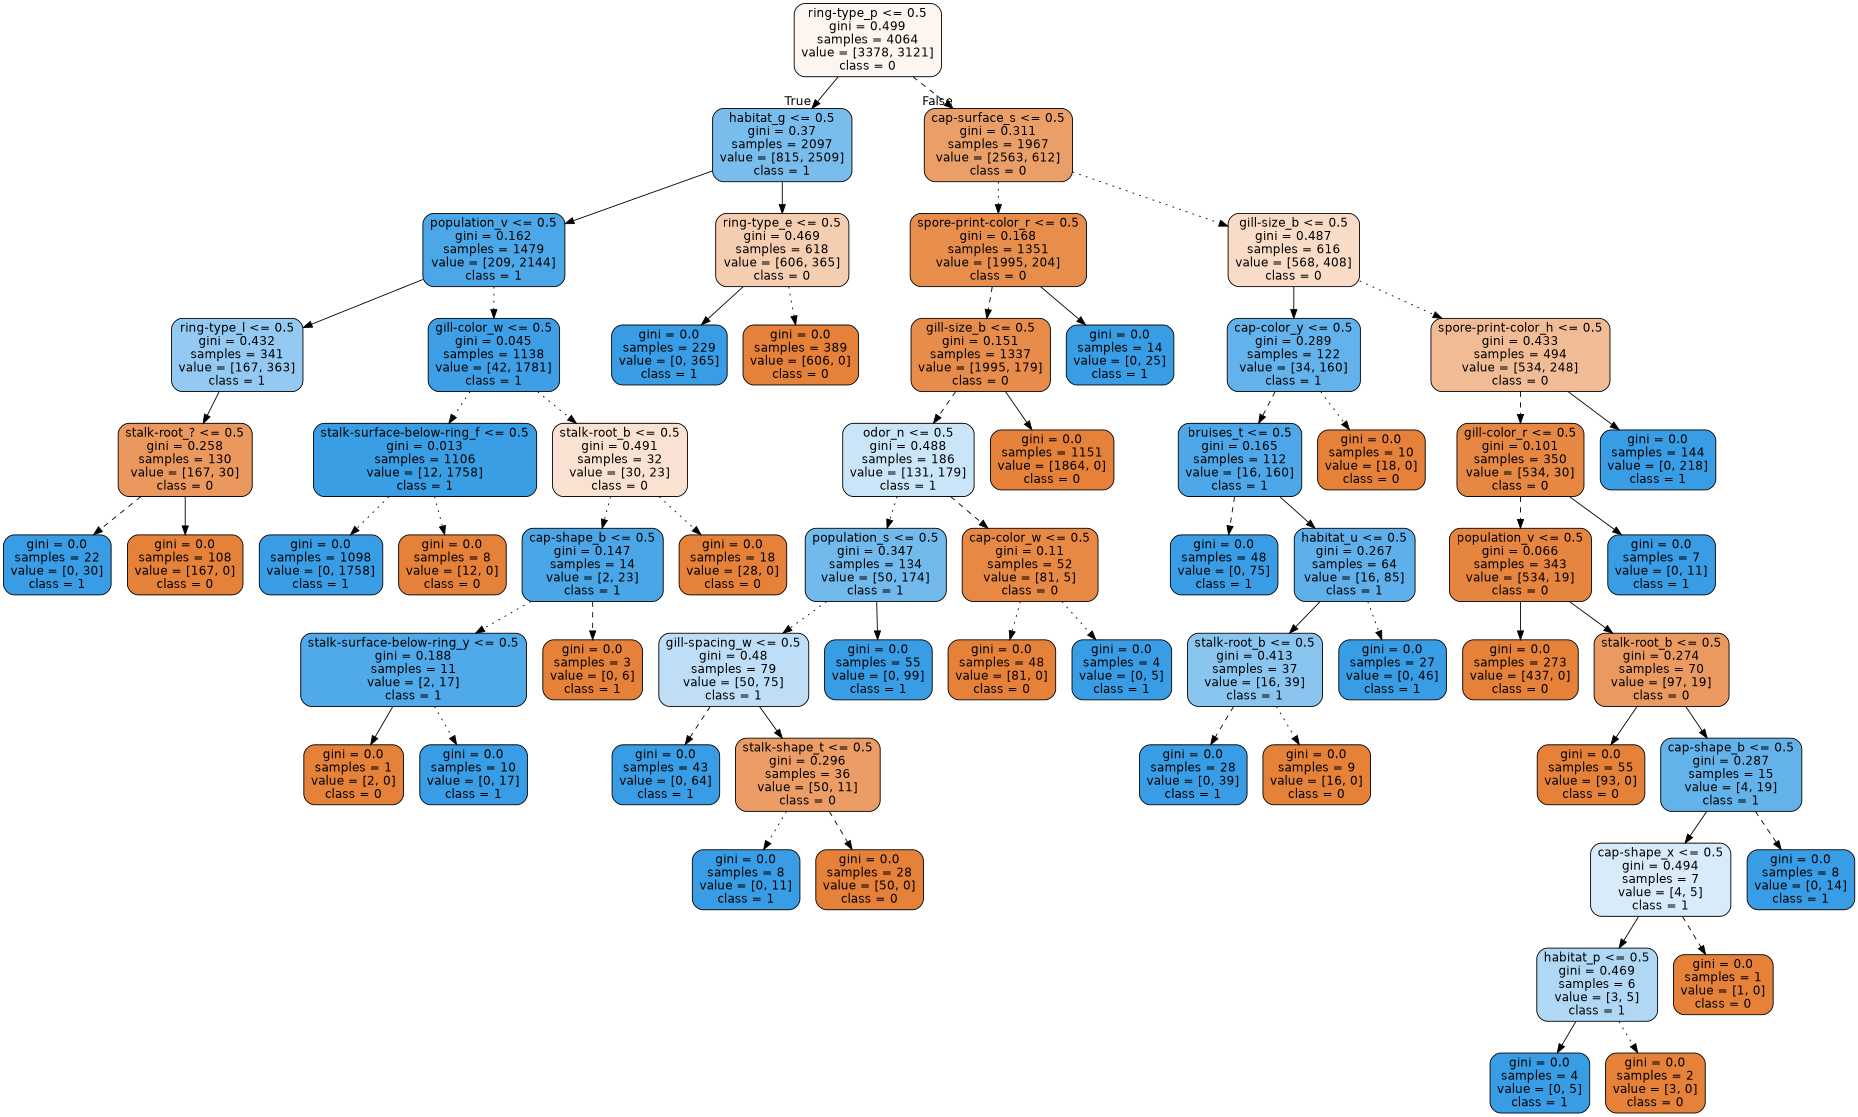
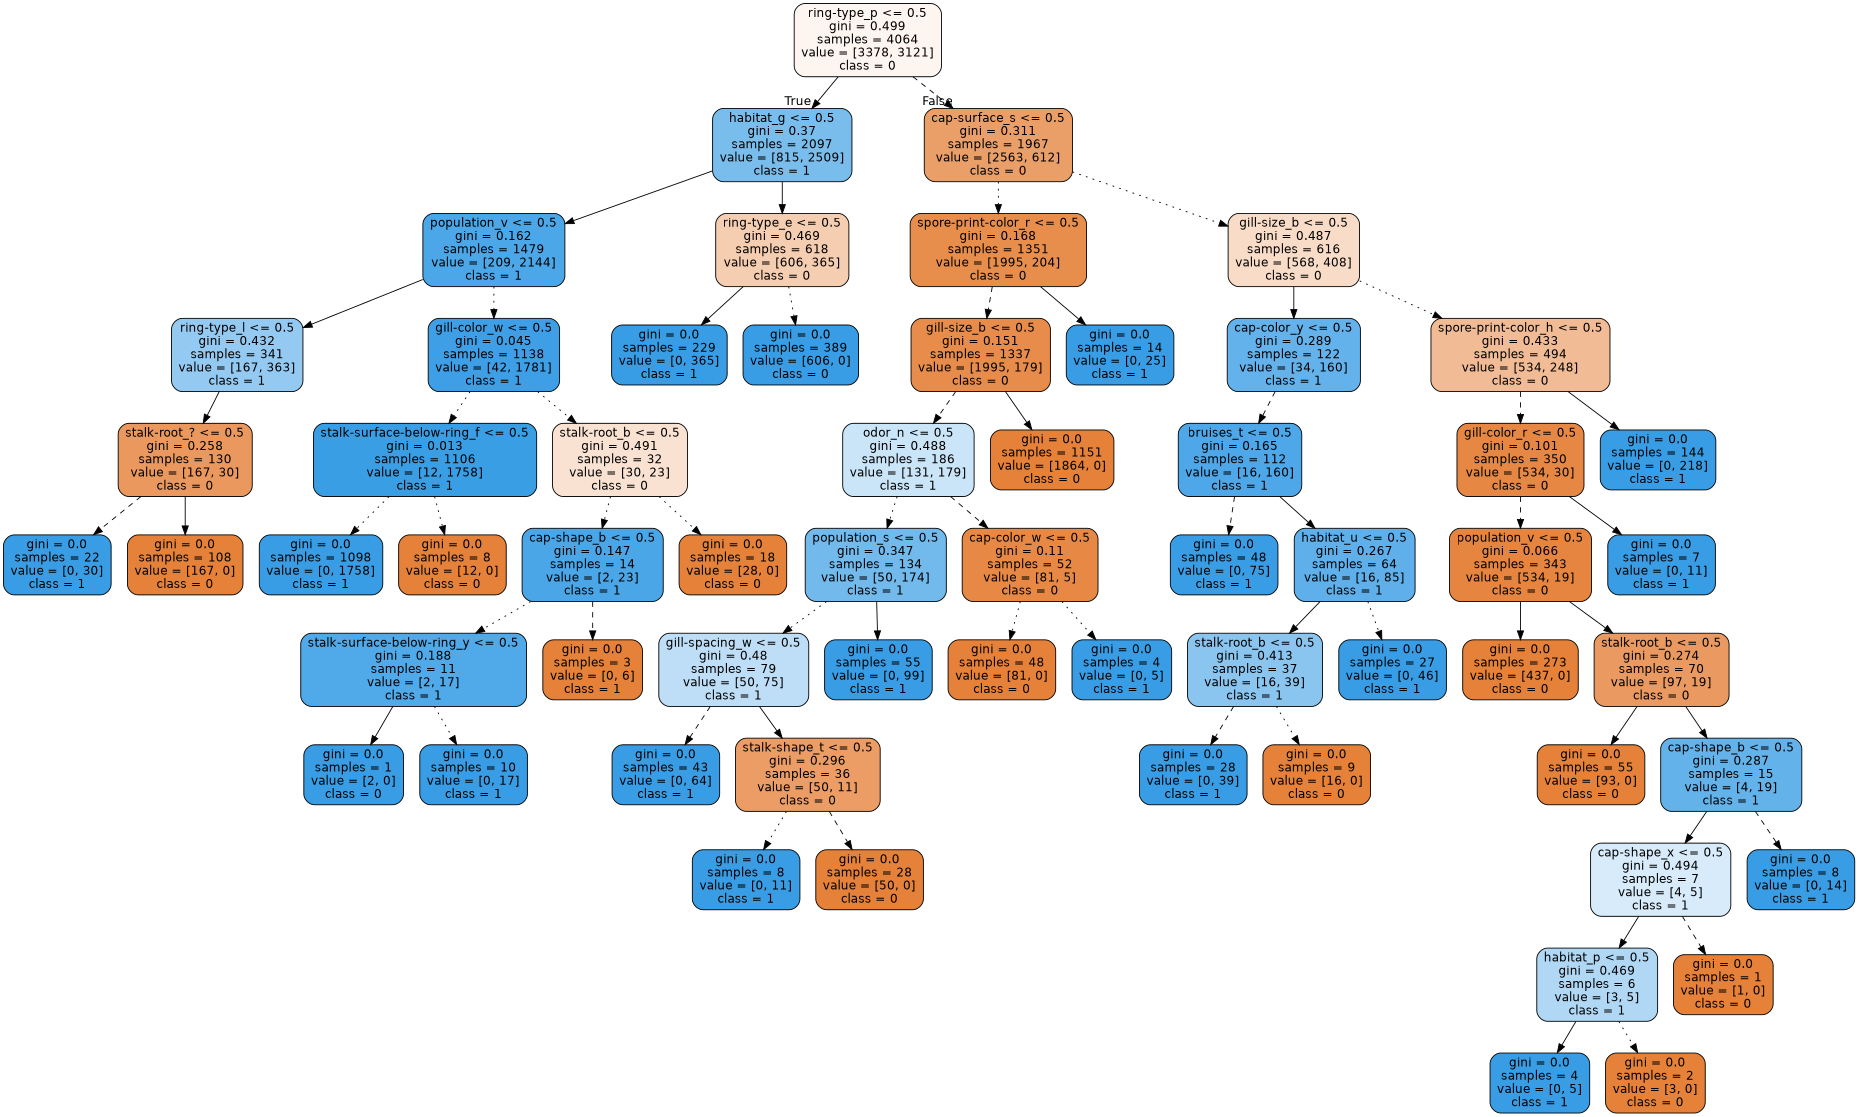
(801, 355) -> (801, 355)
(1371, 460) -> none
(354, 775) -> (354, 775)
